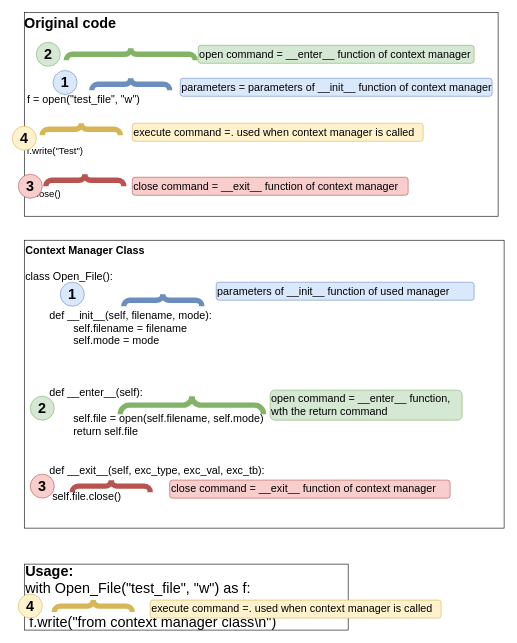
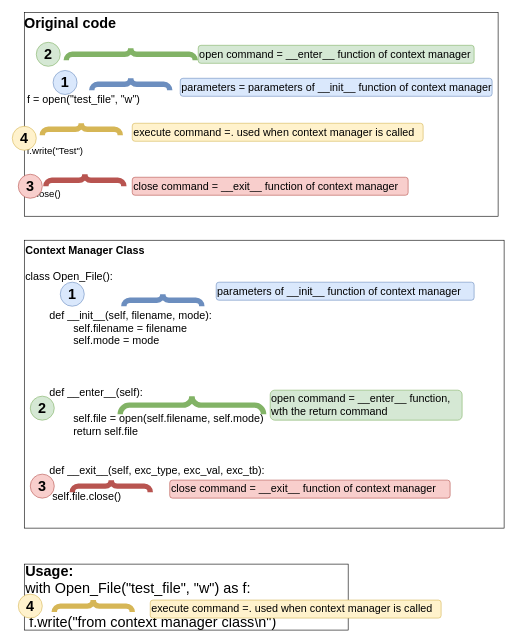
(346, 291) -> (346, 291)
